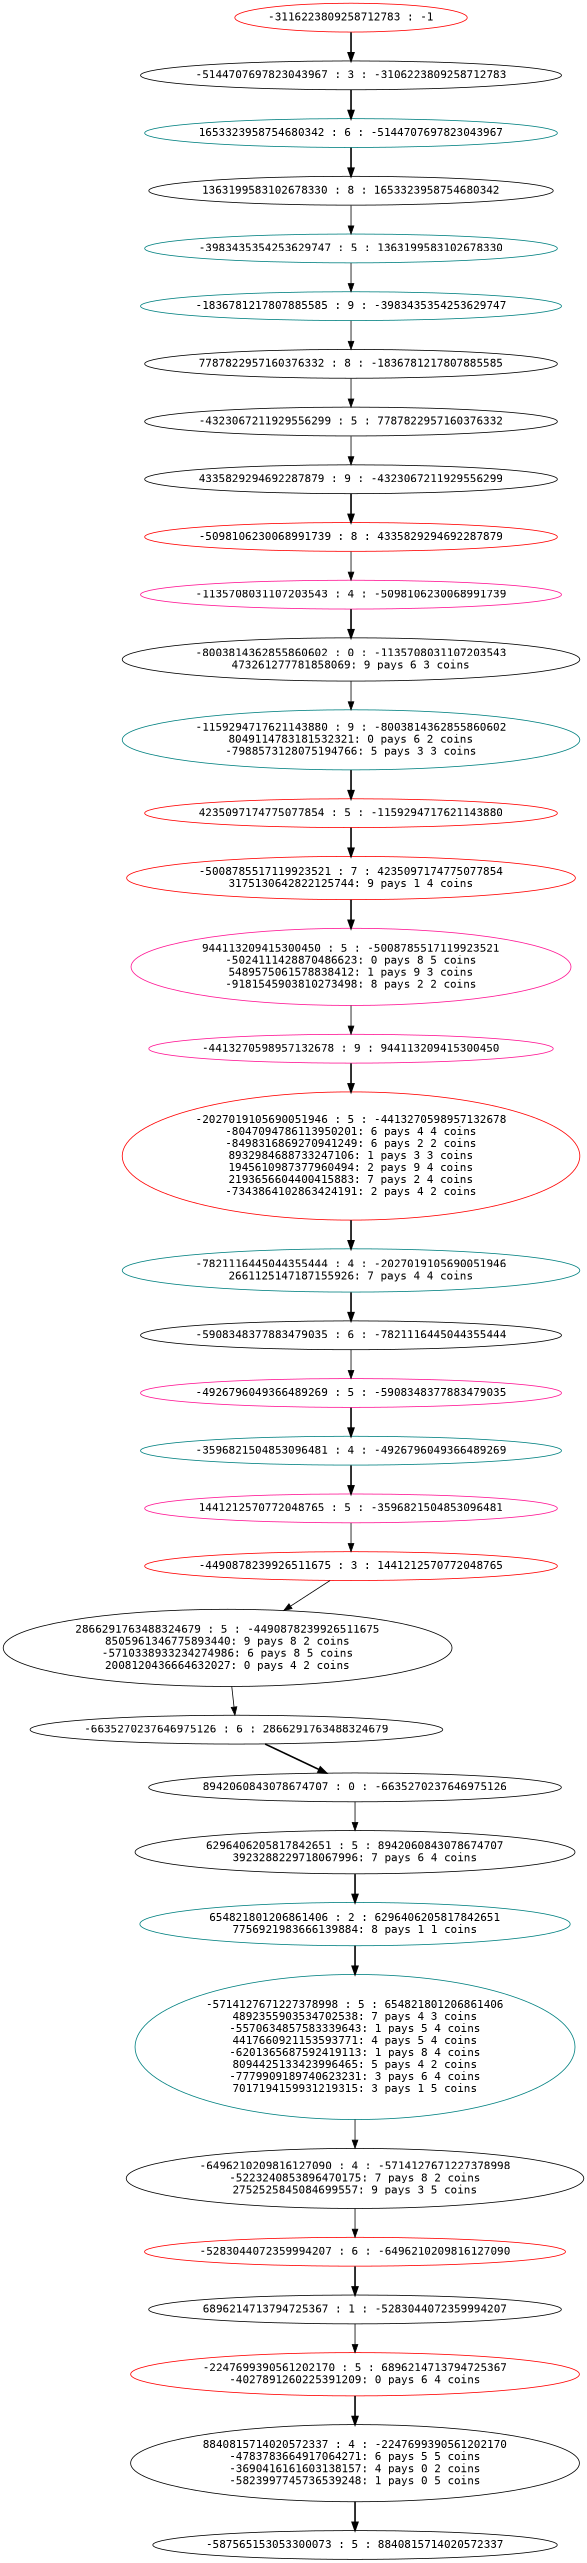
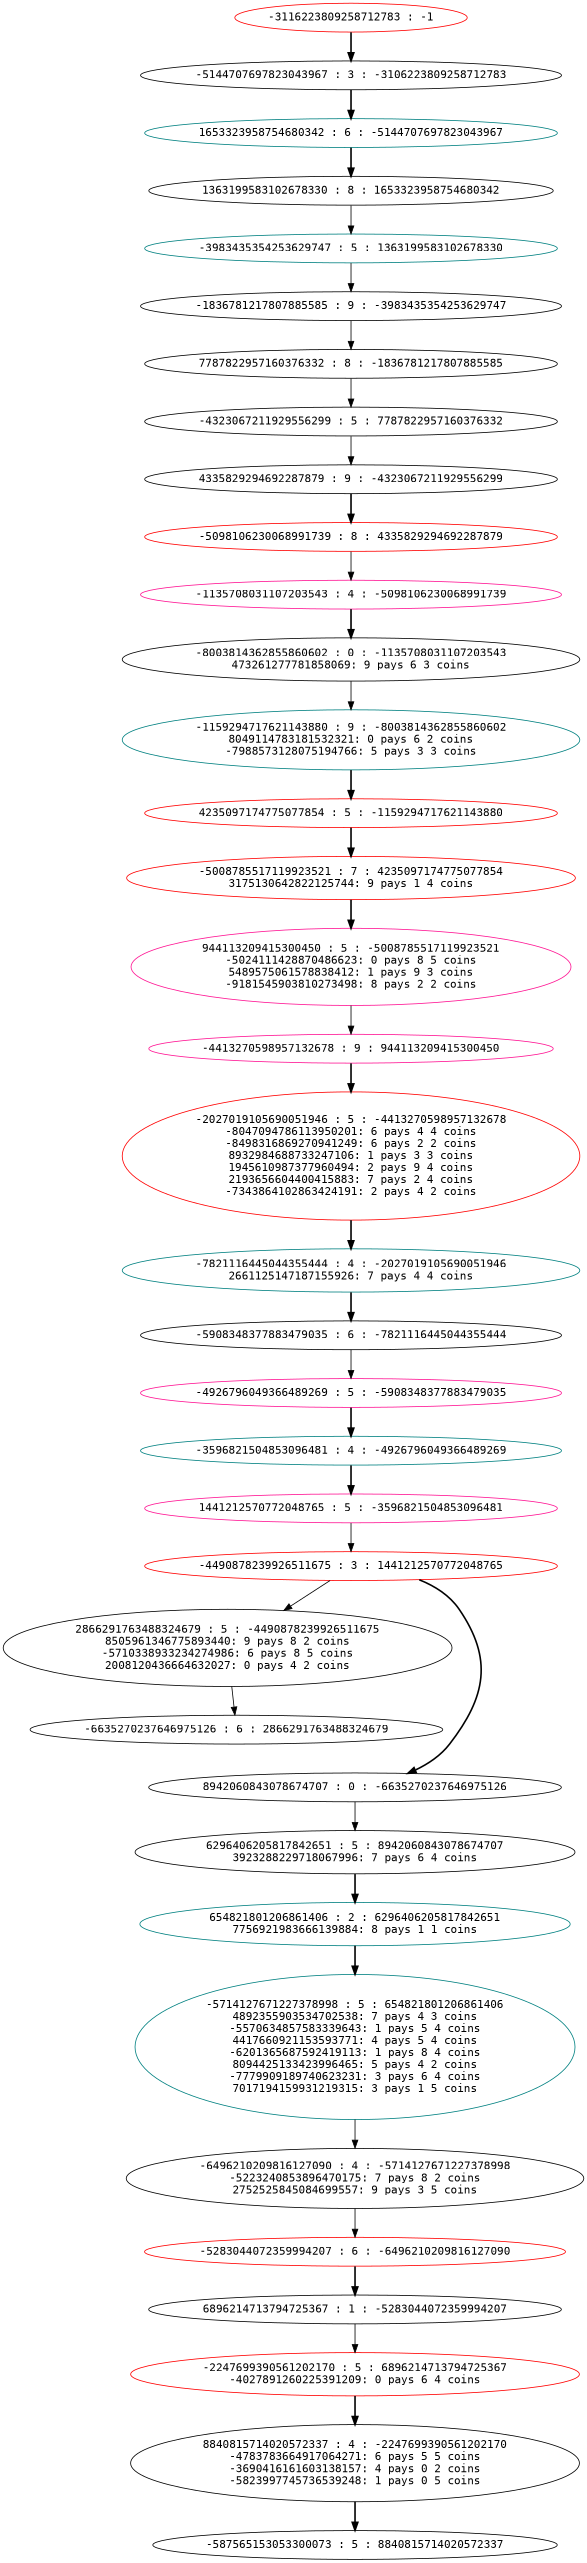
(351, 306) -> (351, 306)
(292, 1757) -> (481, 1675)
